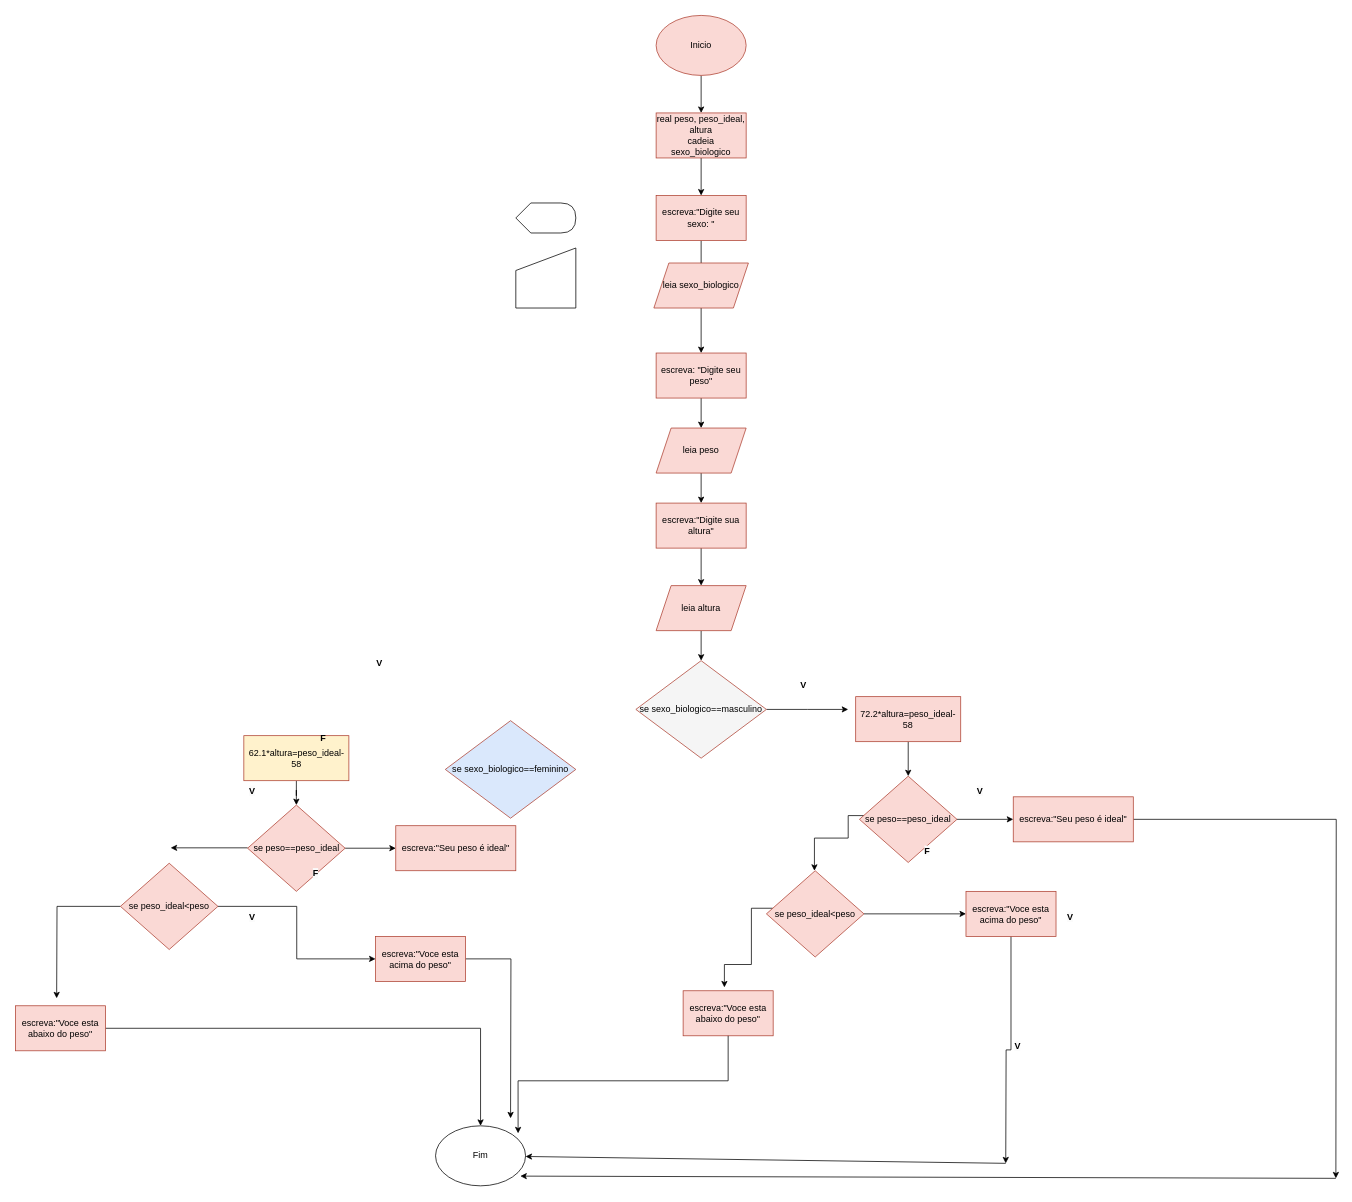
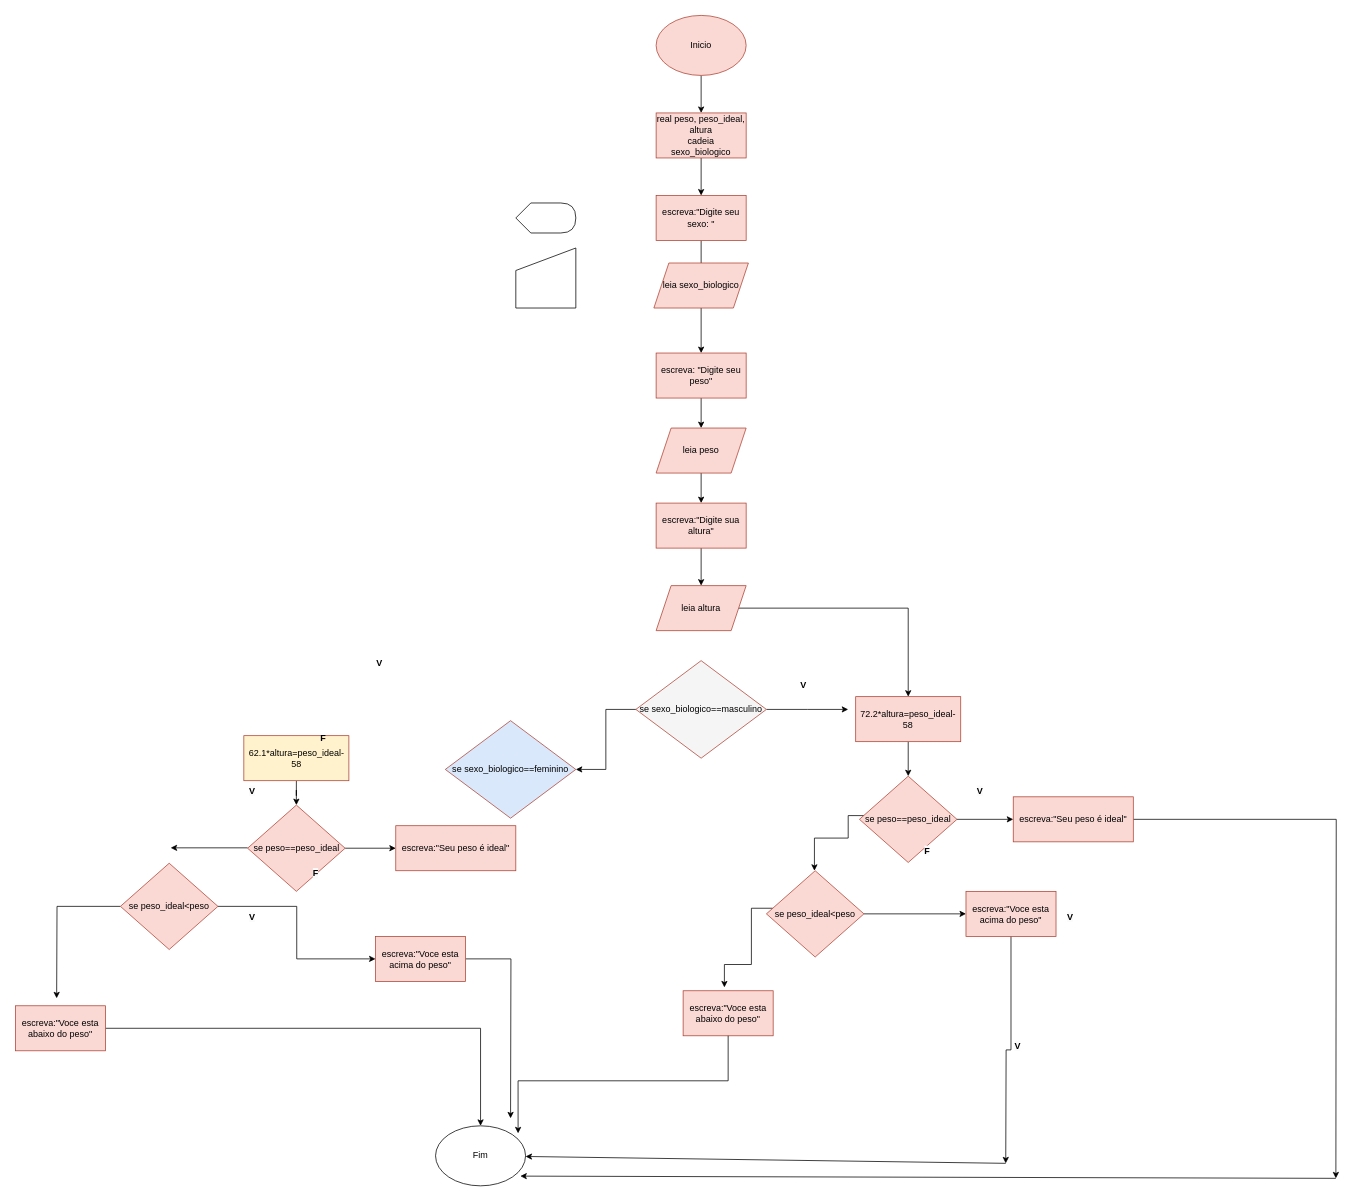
(701, 654) -> (908, 648)
none -> (620, 709)
